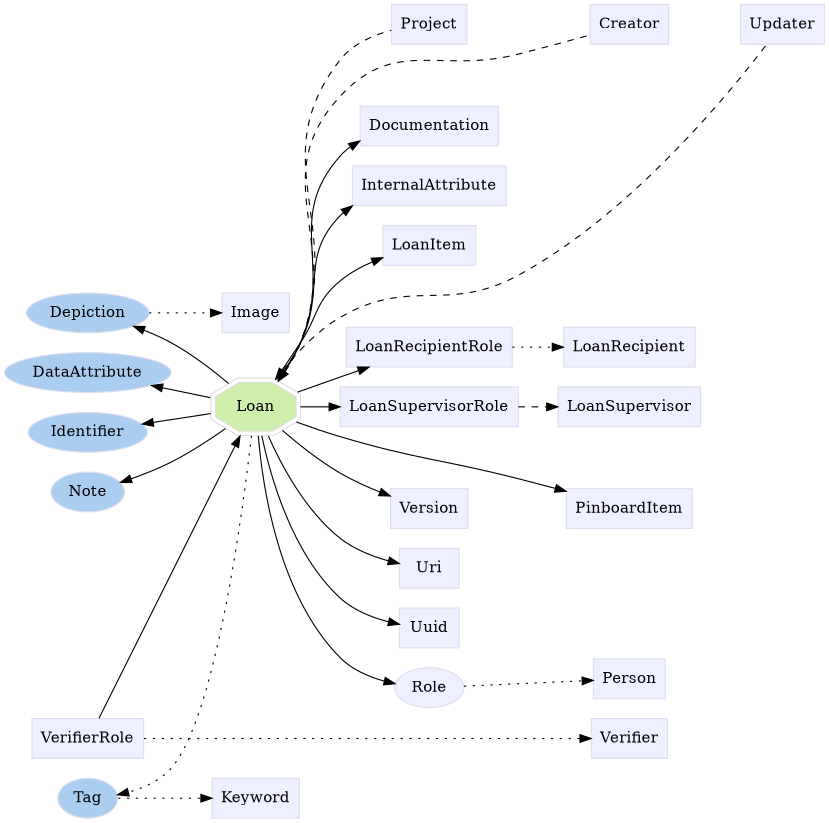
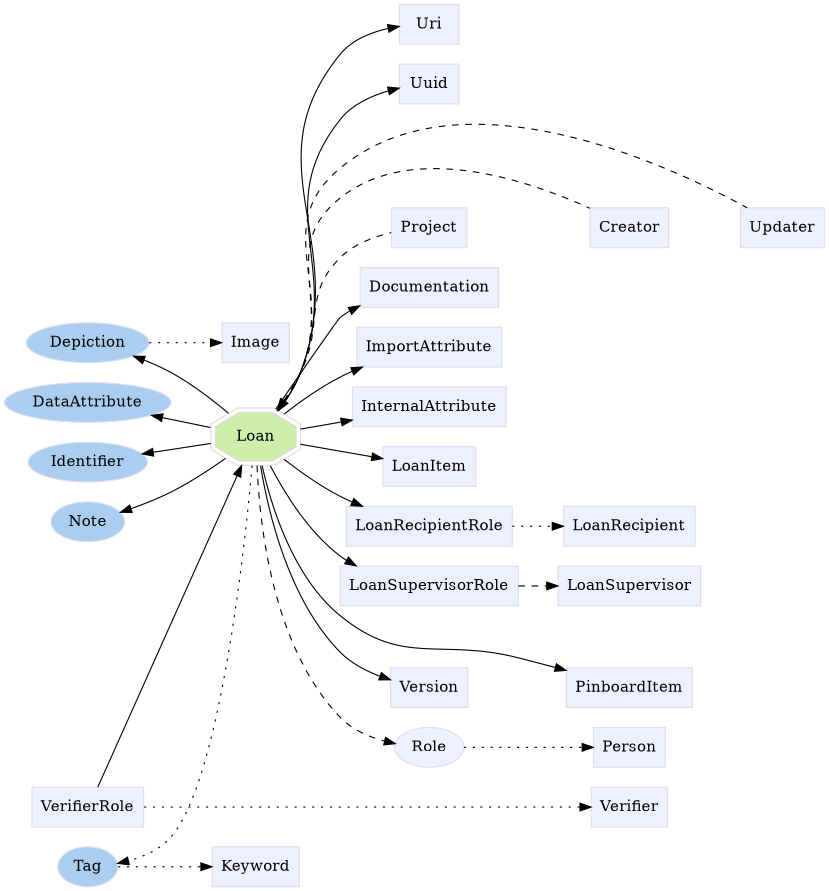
none -> (429, 347)
(290, 577) -> (285, 623)
